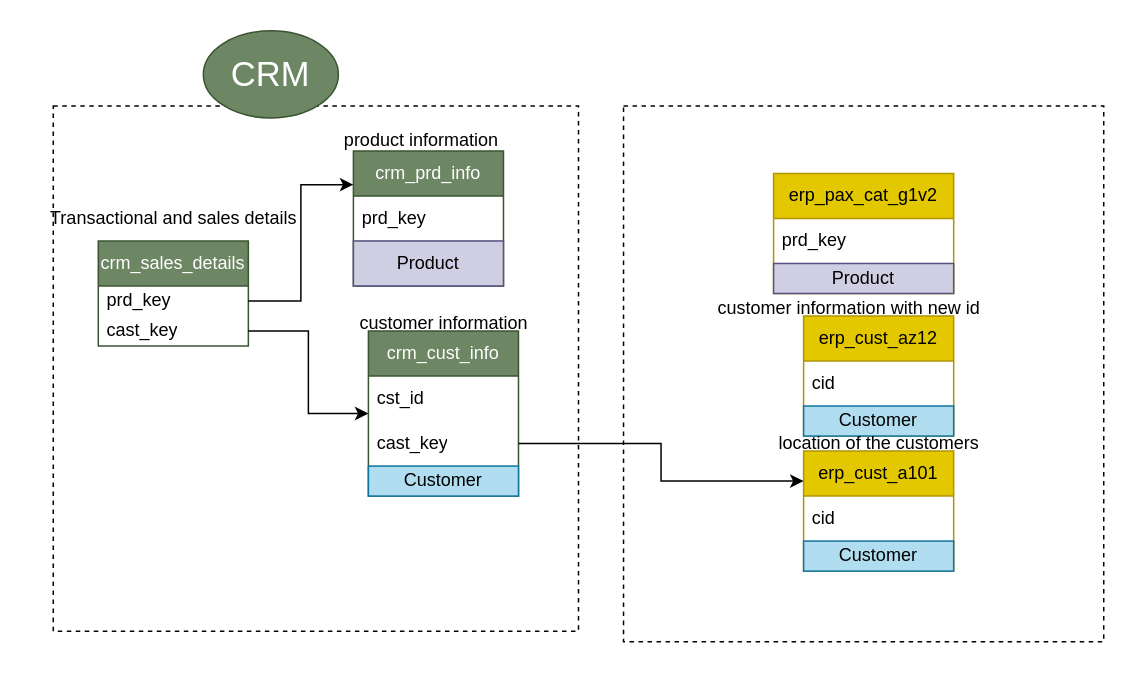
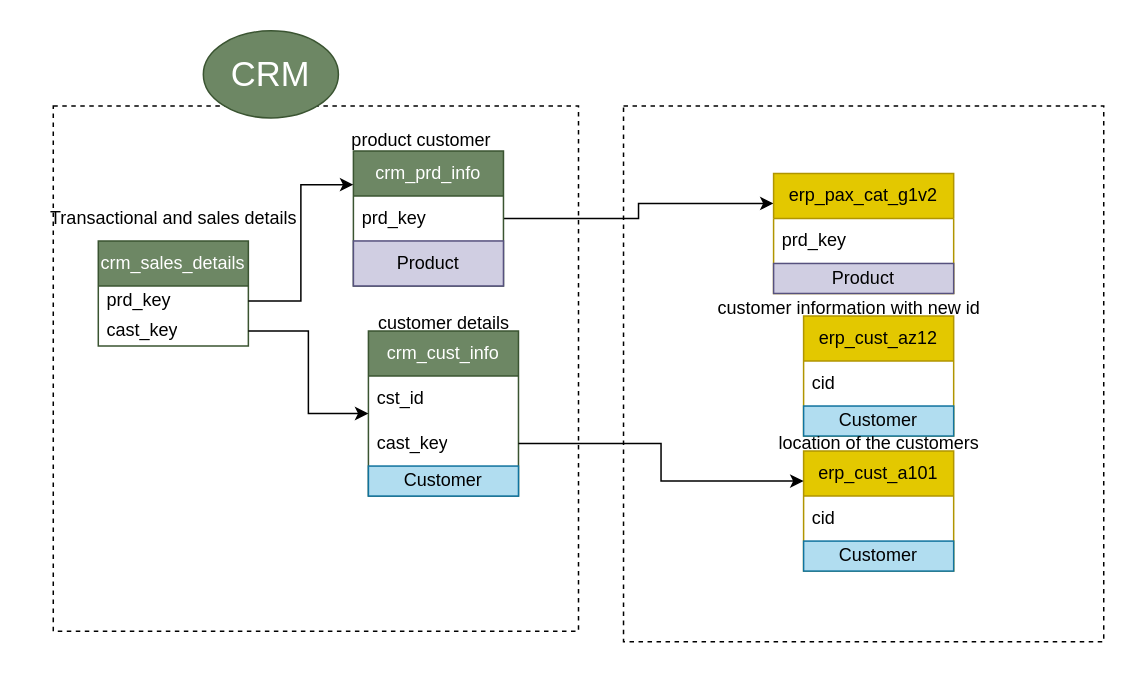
(422, 140) -> (422, 140)
none -> (638, 215)
(444, 323) -> (444, 323)
